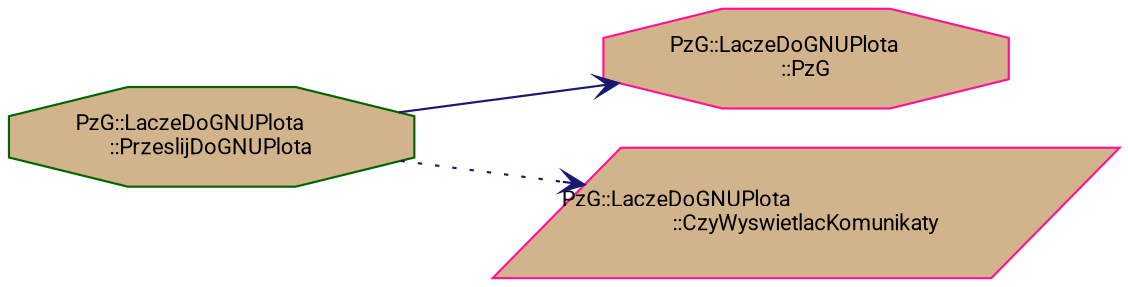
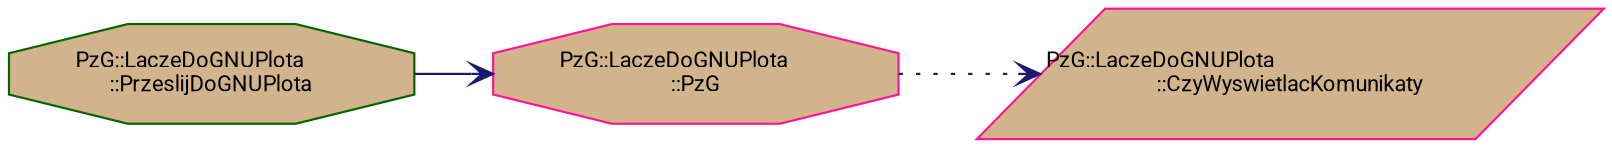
(481, 171) -> (958, 74)
